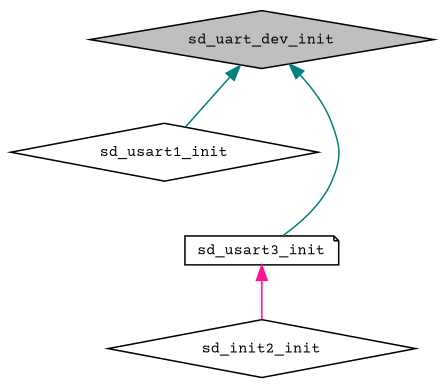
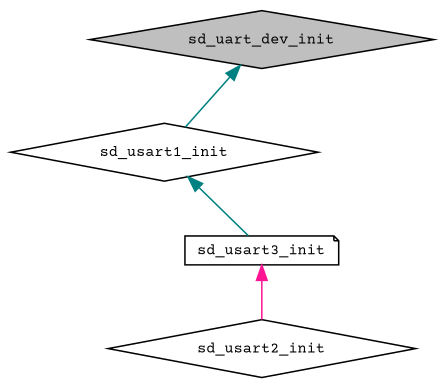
(338, 160) -> (224, 212)
(262, 349) -> (262, 349)
